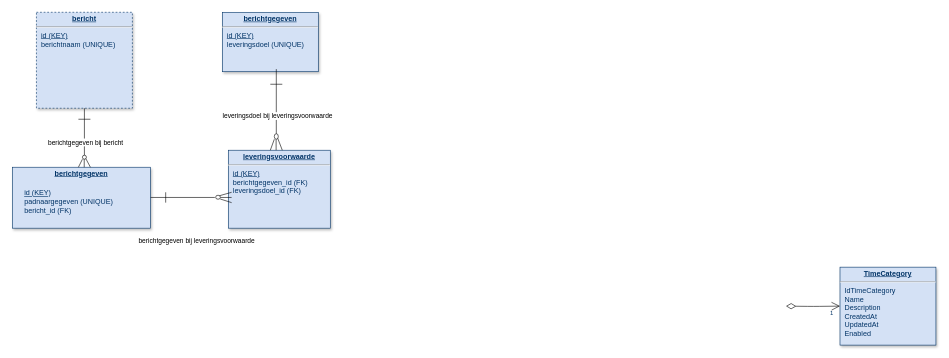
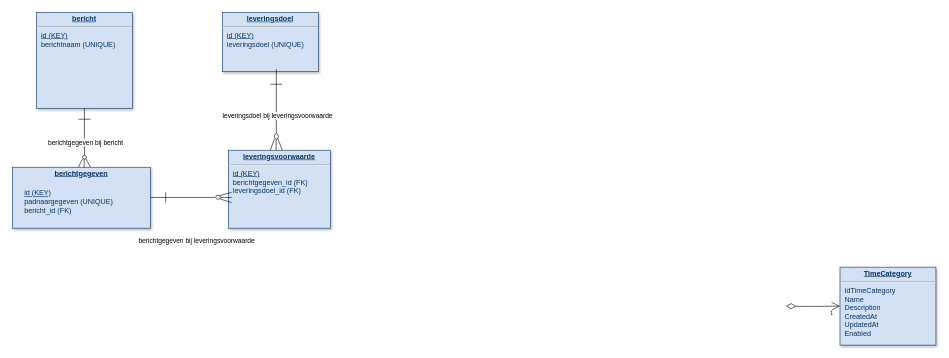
(263, 25) -> (263, 25)
(84, 60) -> (84, 60)
